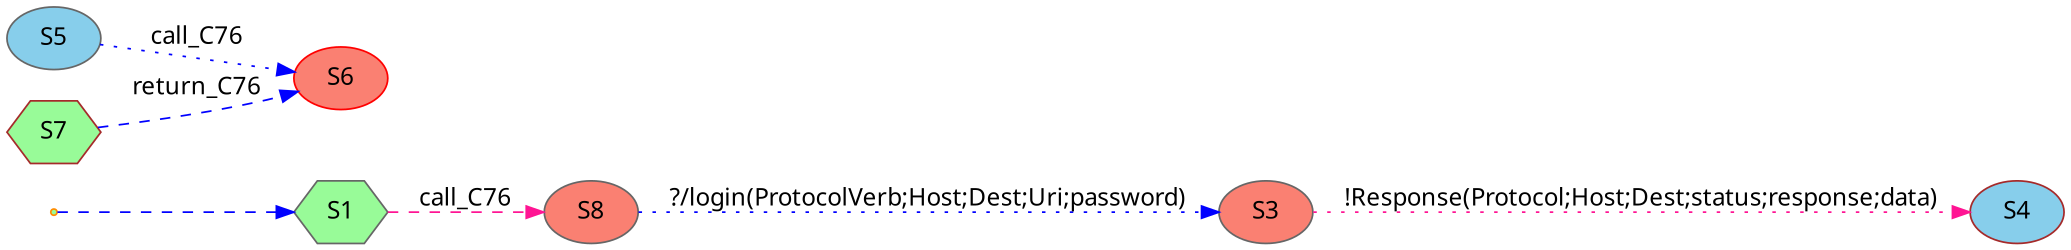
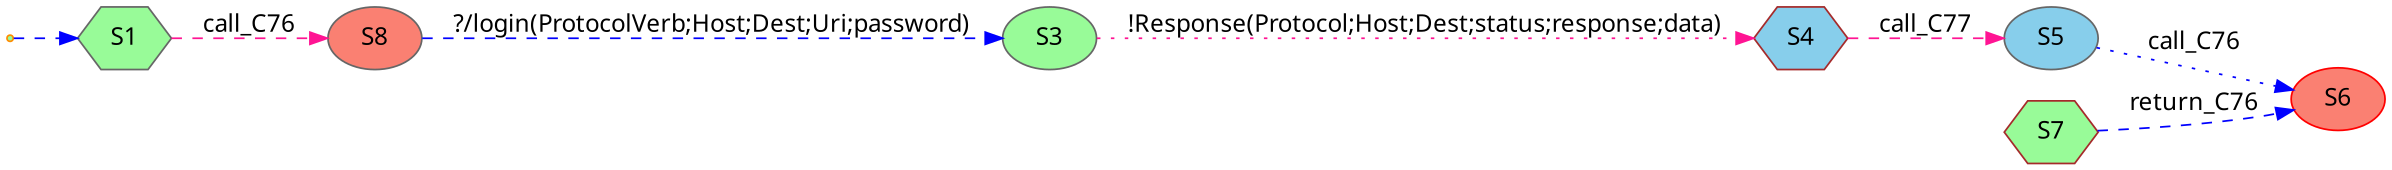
none -> (1917, 38)
(920, 212) -> (704, 38)
(1266, 212) -> (1050, 38)
(2017, 212) -> (1801, 38)
